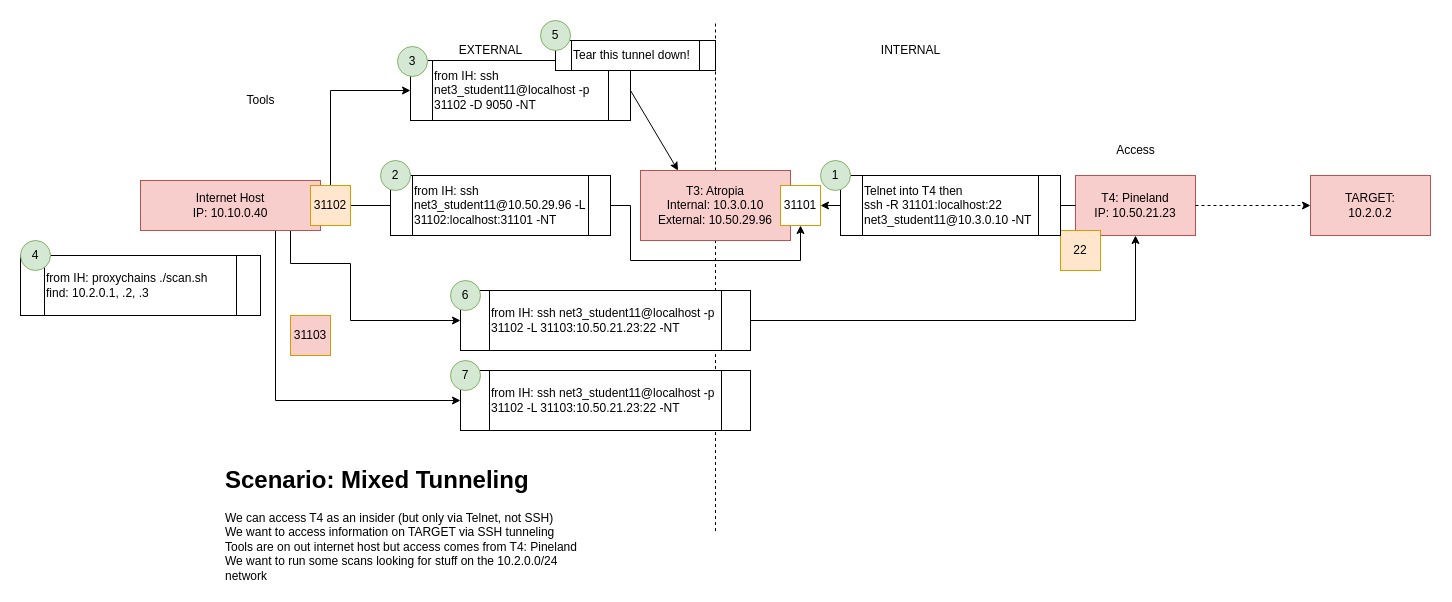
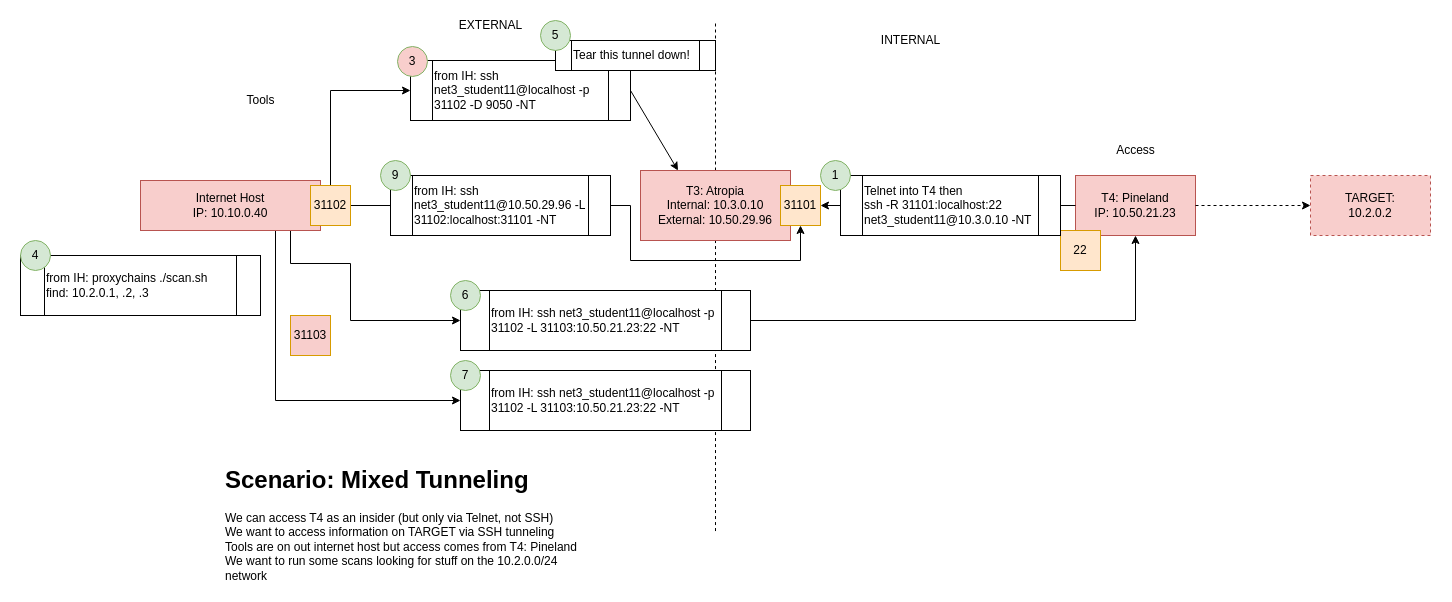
(491, 51) -> (491, 26)
(911, 51) -> (911, 41)
(413, 62) -> (413, 62)
(396, 176) -> (396, 176)
(801, 206) -> (801, 206)
(1371, 206) -> (1371, 206)
